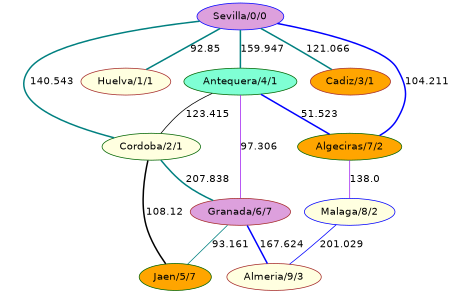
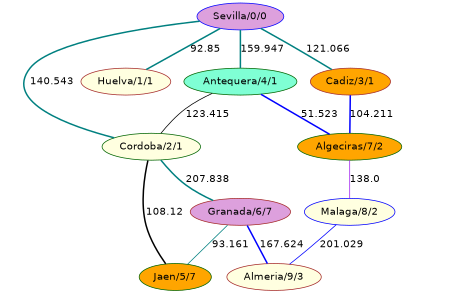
(377, 53) -> (350, 114)
(240, 147) -> none
